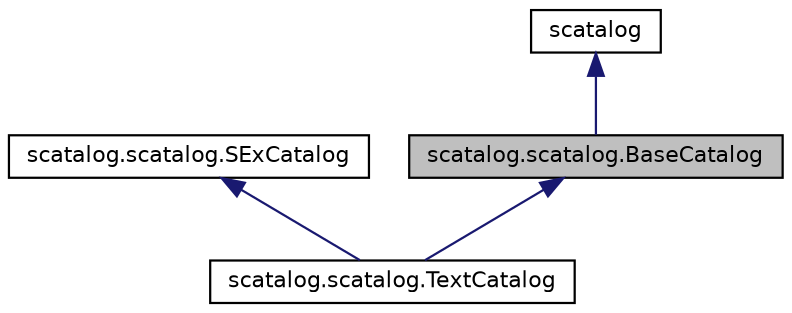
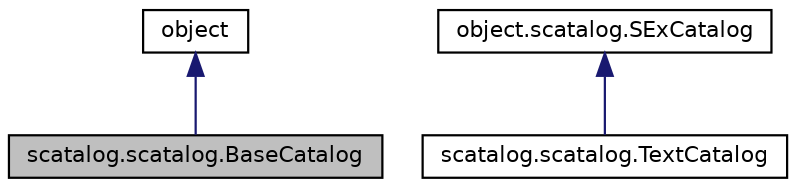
(596, 31) -> (196, 31)
(189, 157) -> (605, 31)
(484, 225) -> none
